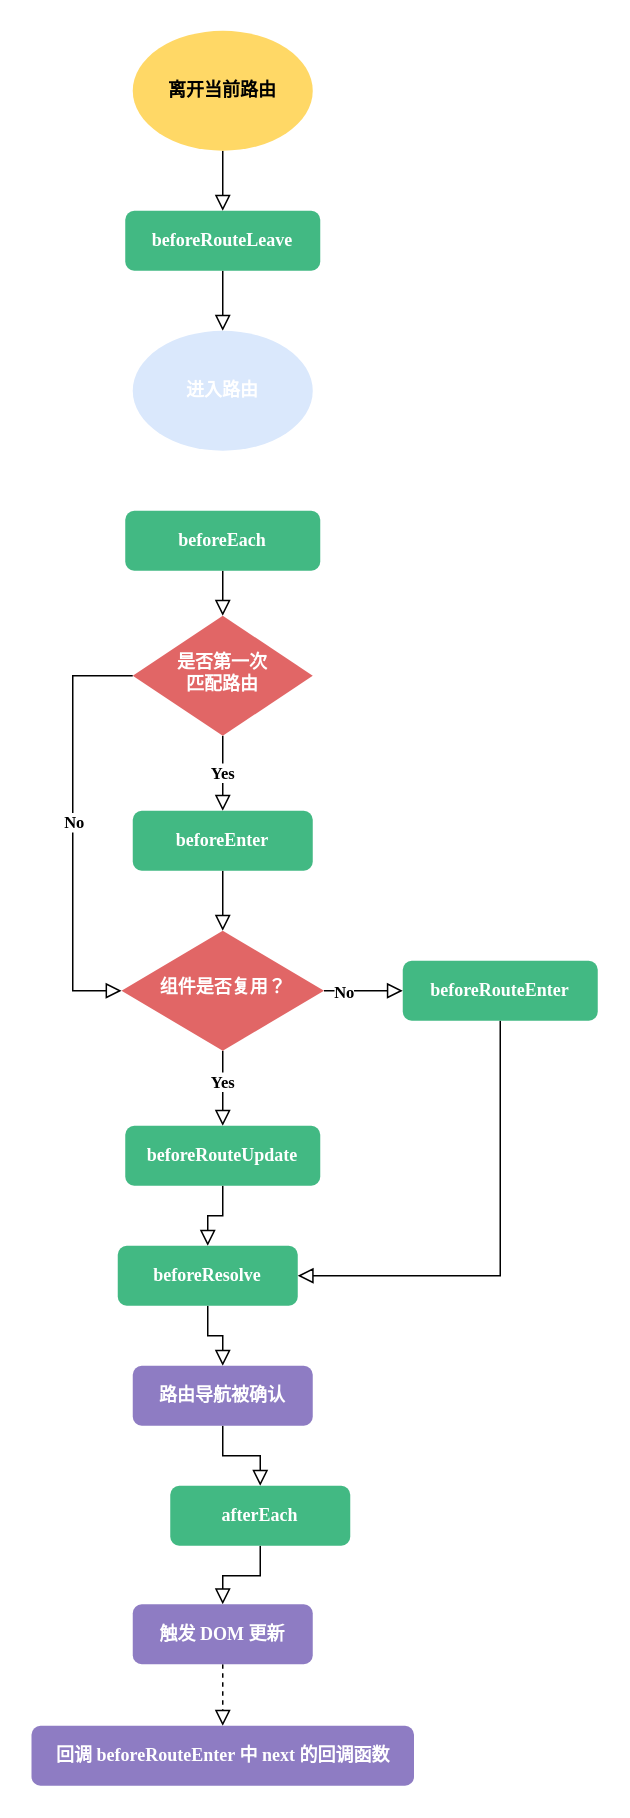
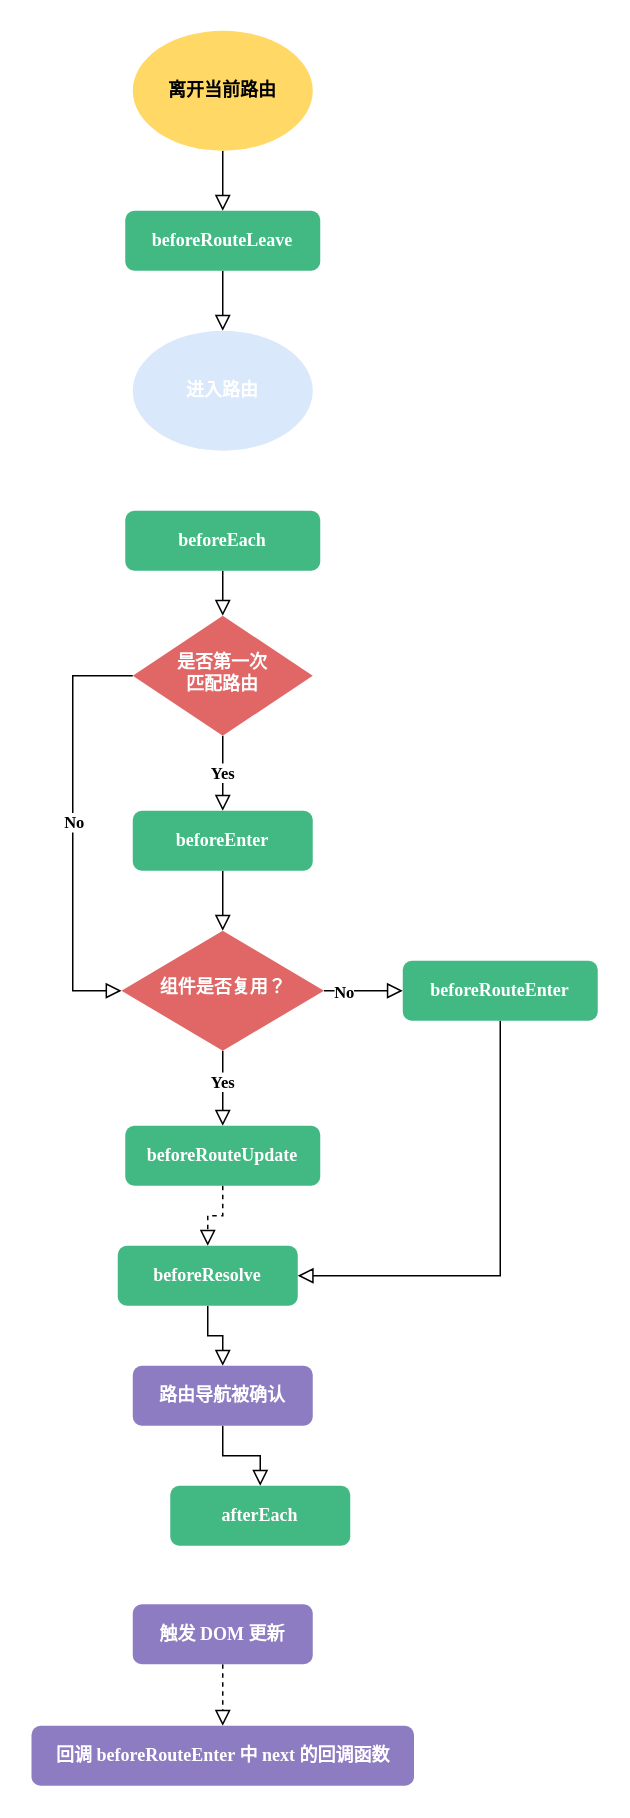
(222, 1216) -> (222, 1216)
(250, 1576) -> none
